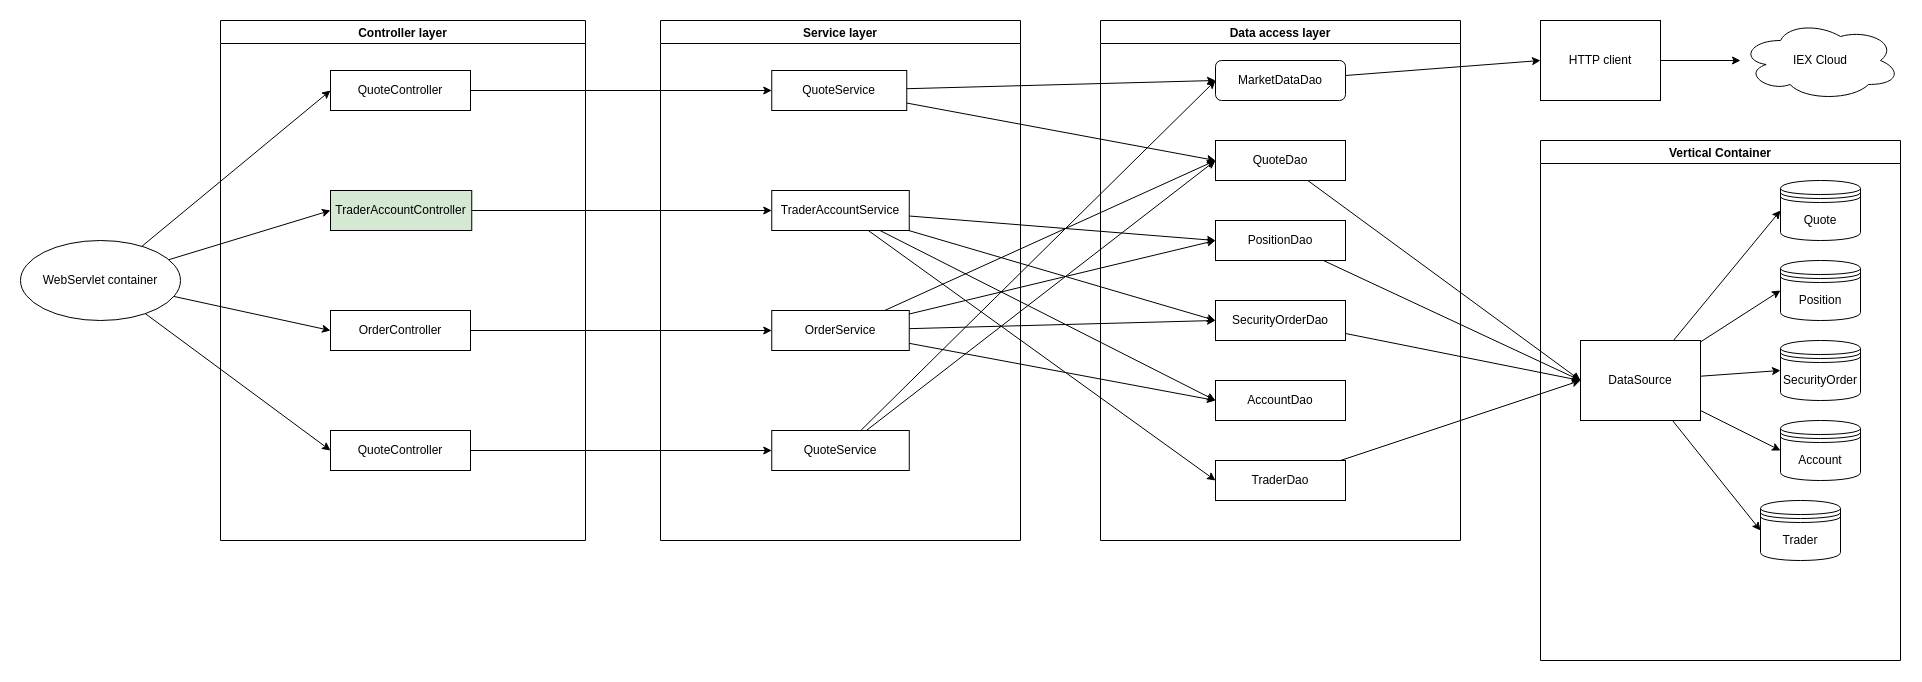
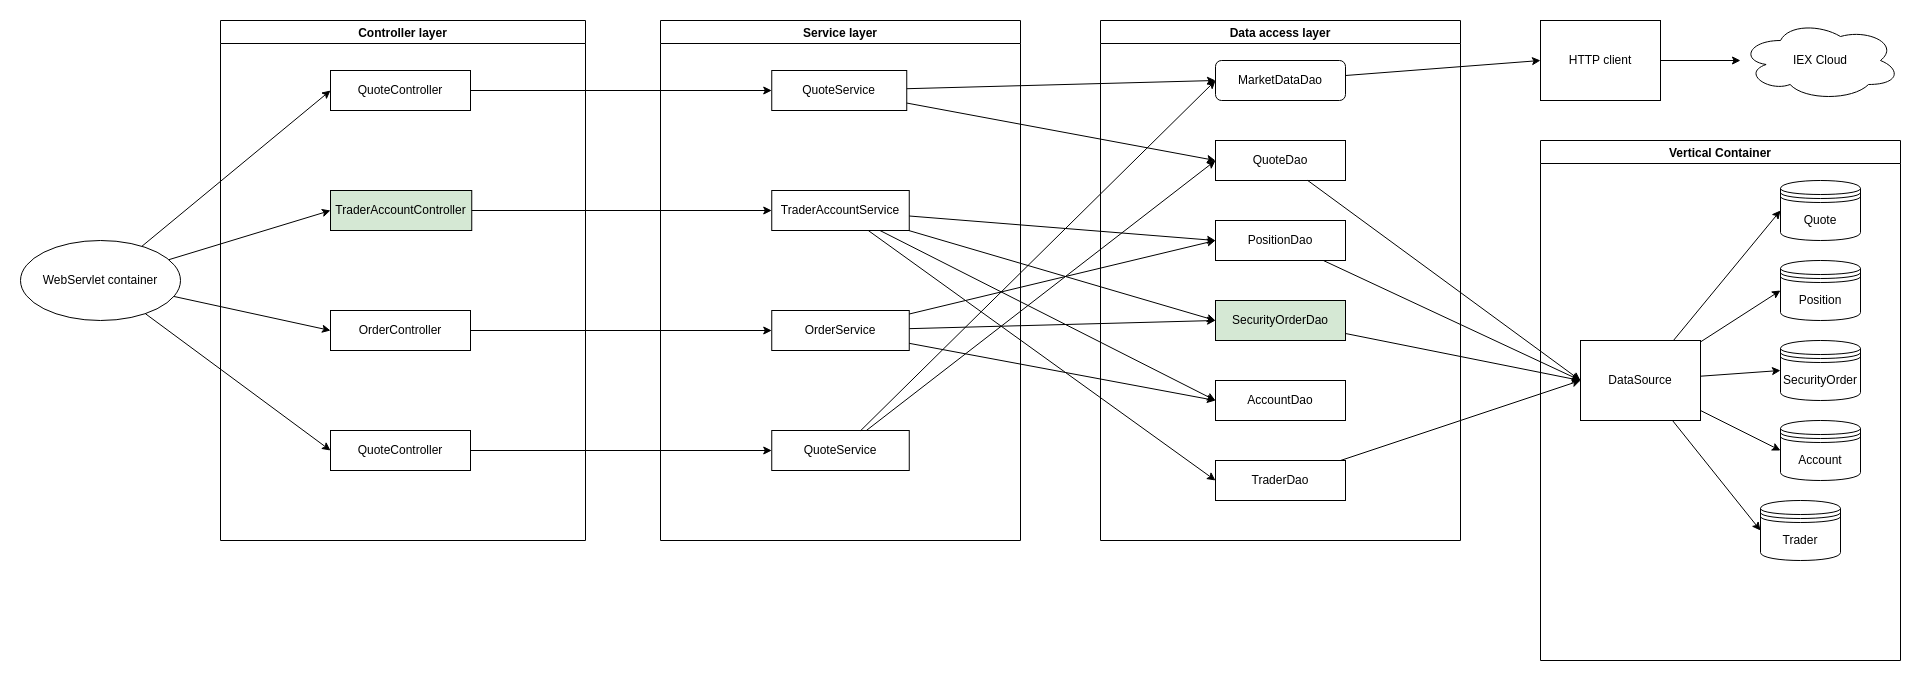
(970, 272) -> none
(1281, 321) -> (1281, 321)
